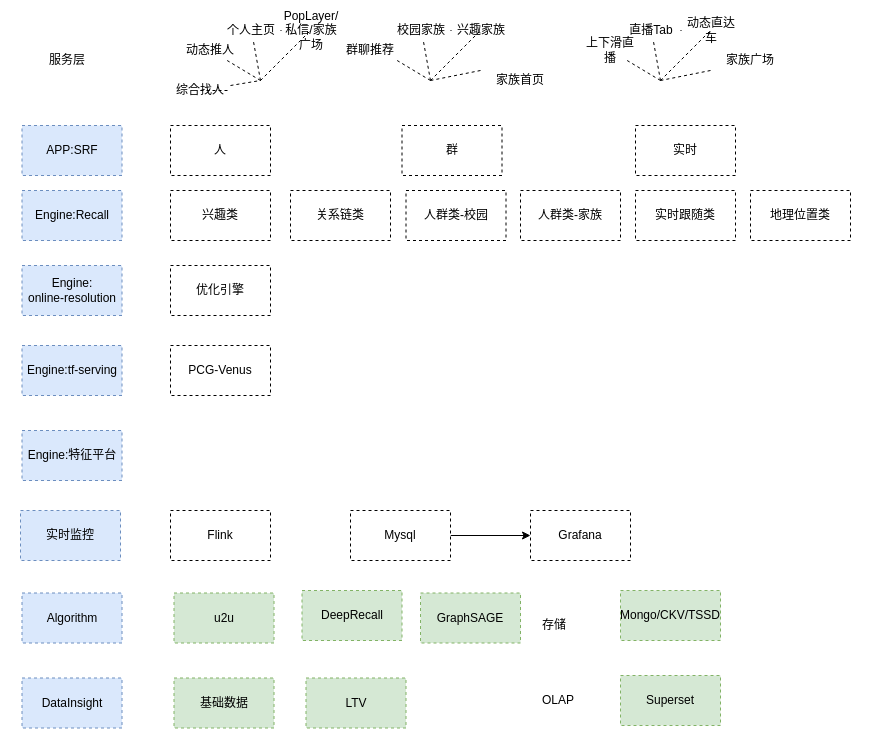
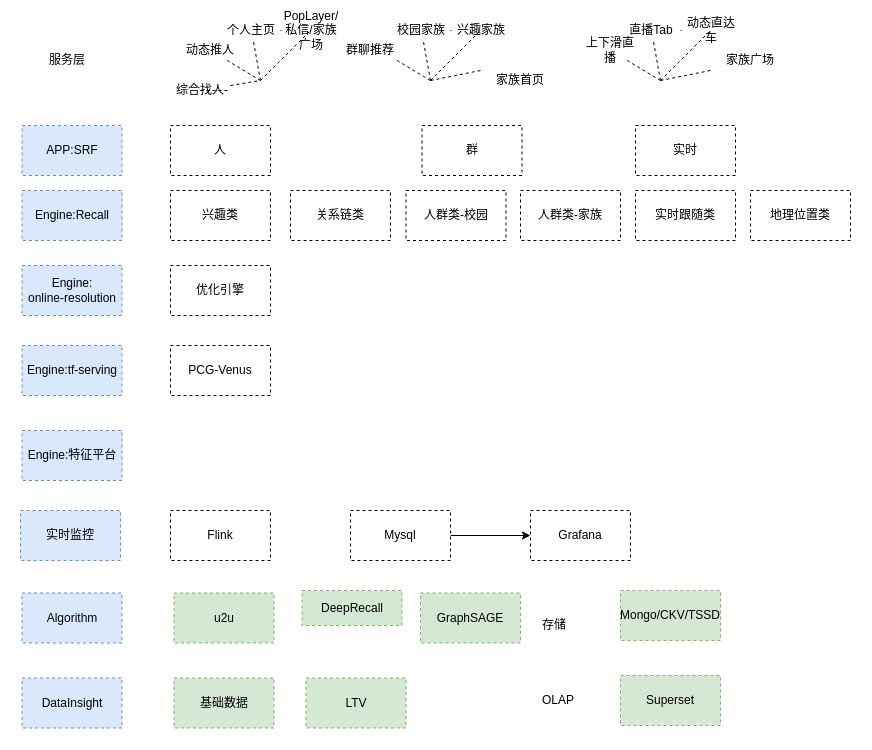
(452, 151) -> (472, 151)
(352, 616) -> (352, 608)
